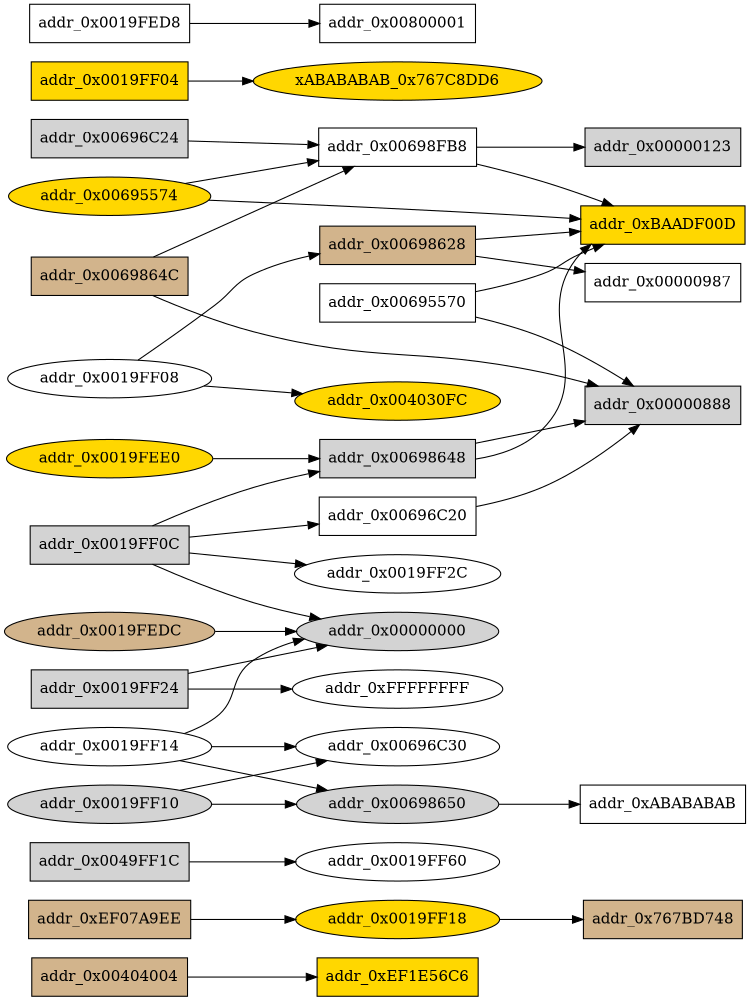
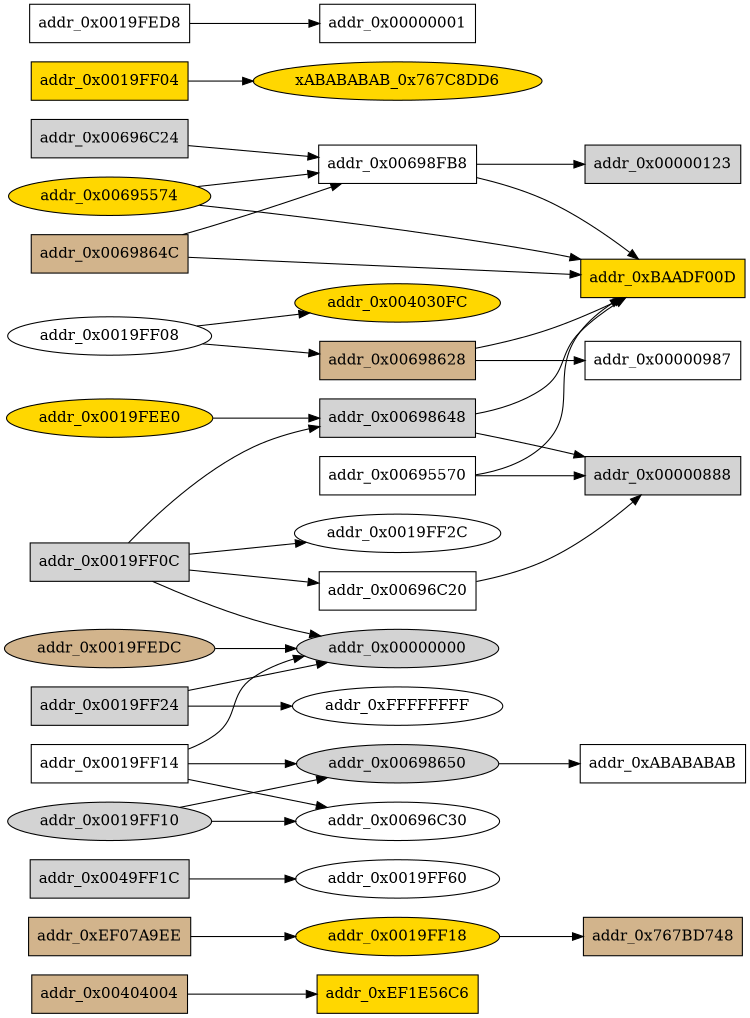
(398, 23) -> (398, 23)
(367, 352) -> (379, 266)
(110, 747) -> (110, 764)
